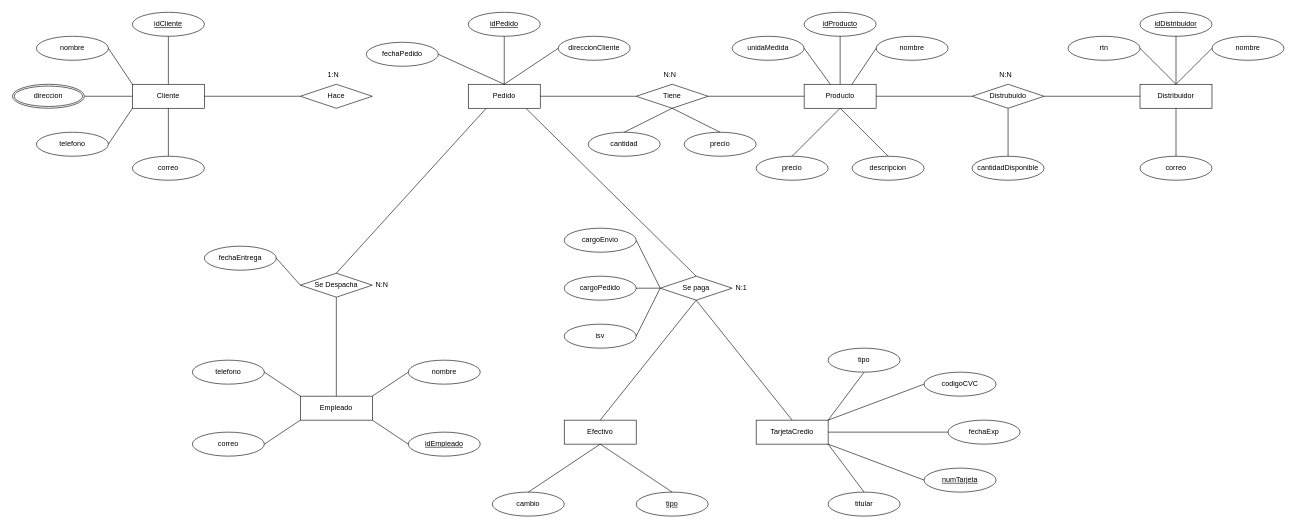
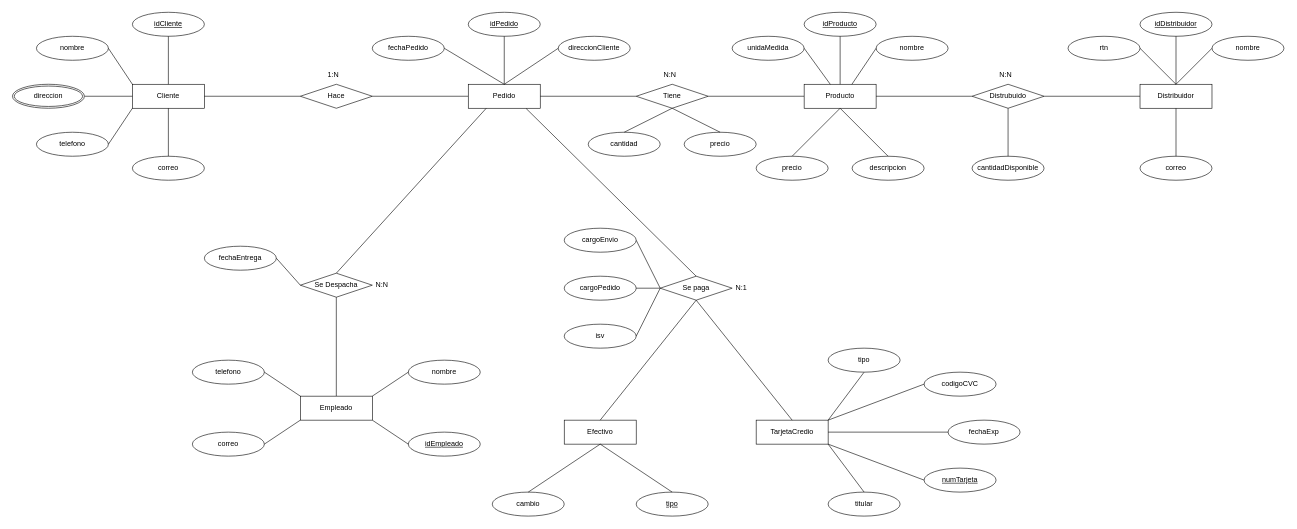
(402, 54) -> (408, 48)
none -> (420, 96)
